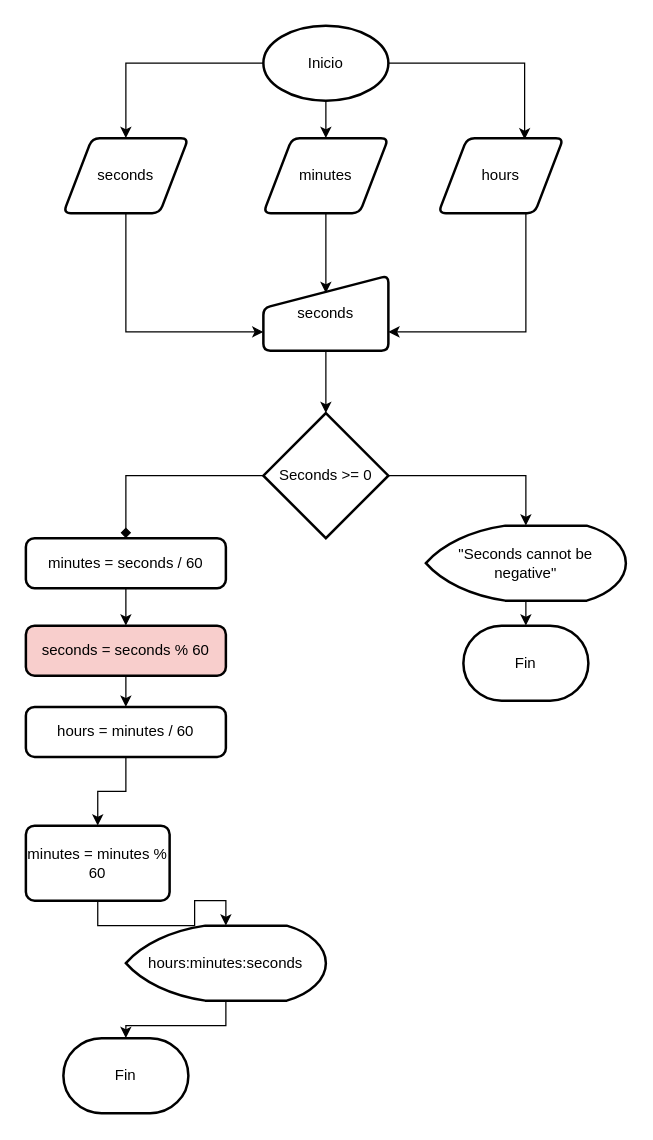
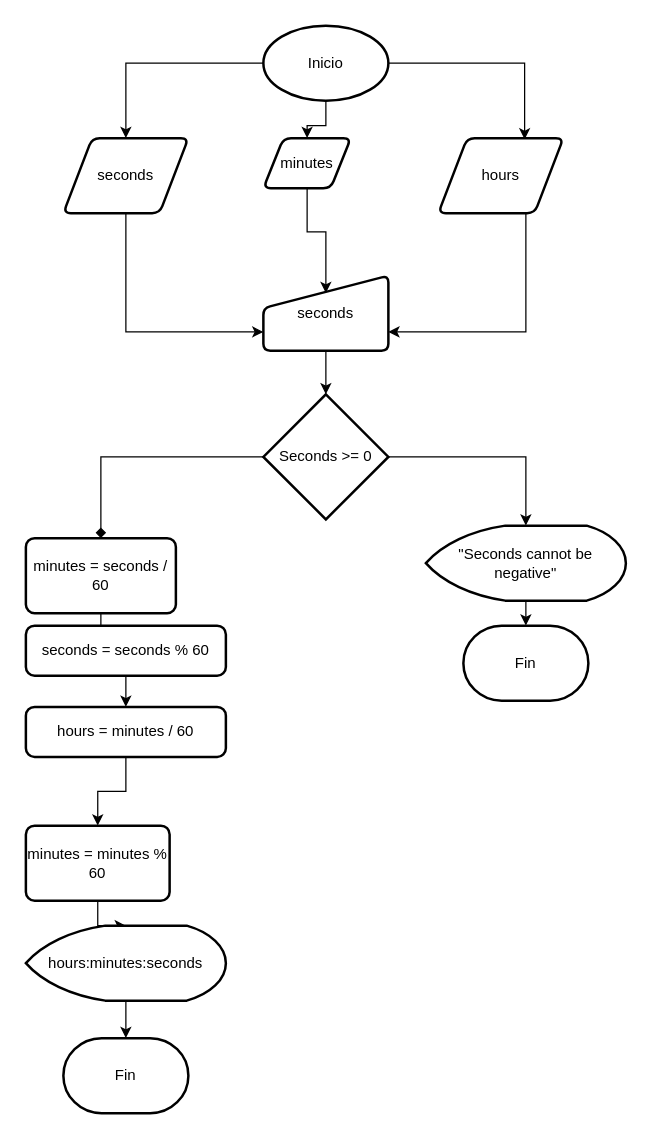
(326, 176) -> (307, 163)
(326, 476) -> (326, 457)
(126, 563) -> (101, 576)
(126, 651) -> (126, 651)
(226, 963) -> (126, 963)
